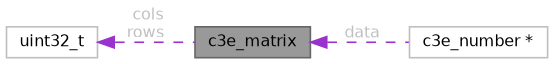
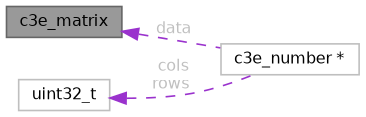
(155, 42) -> (191, 94)
